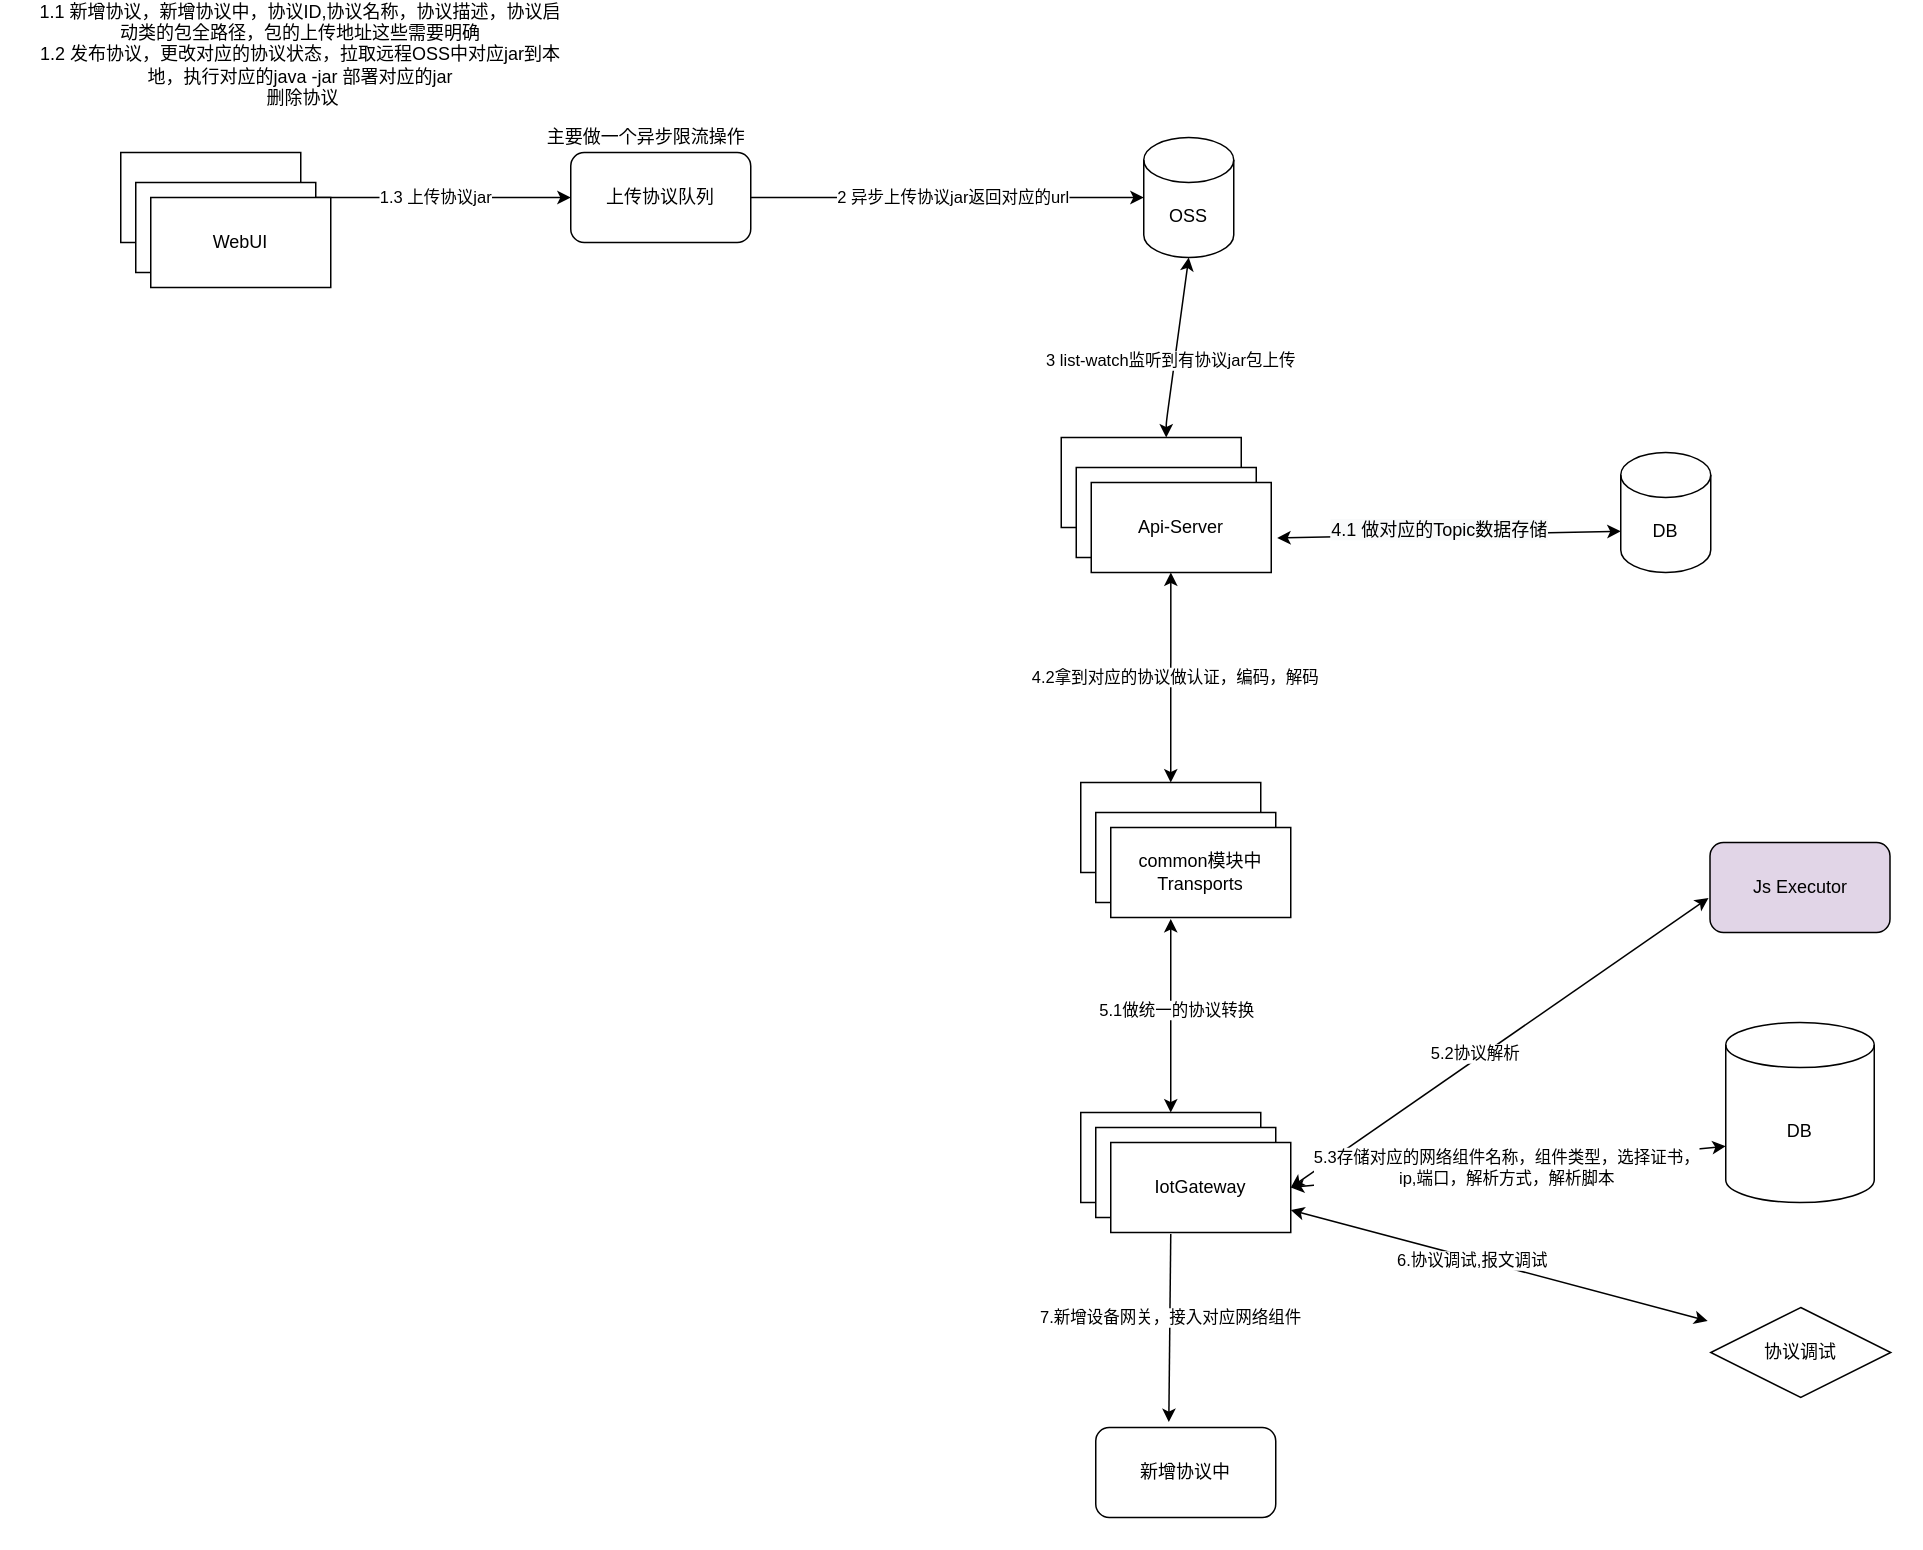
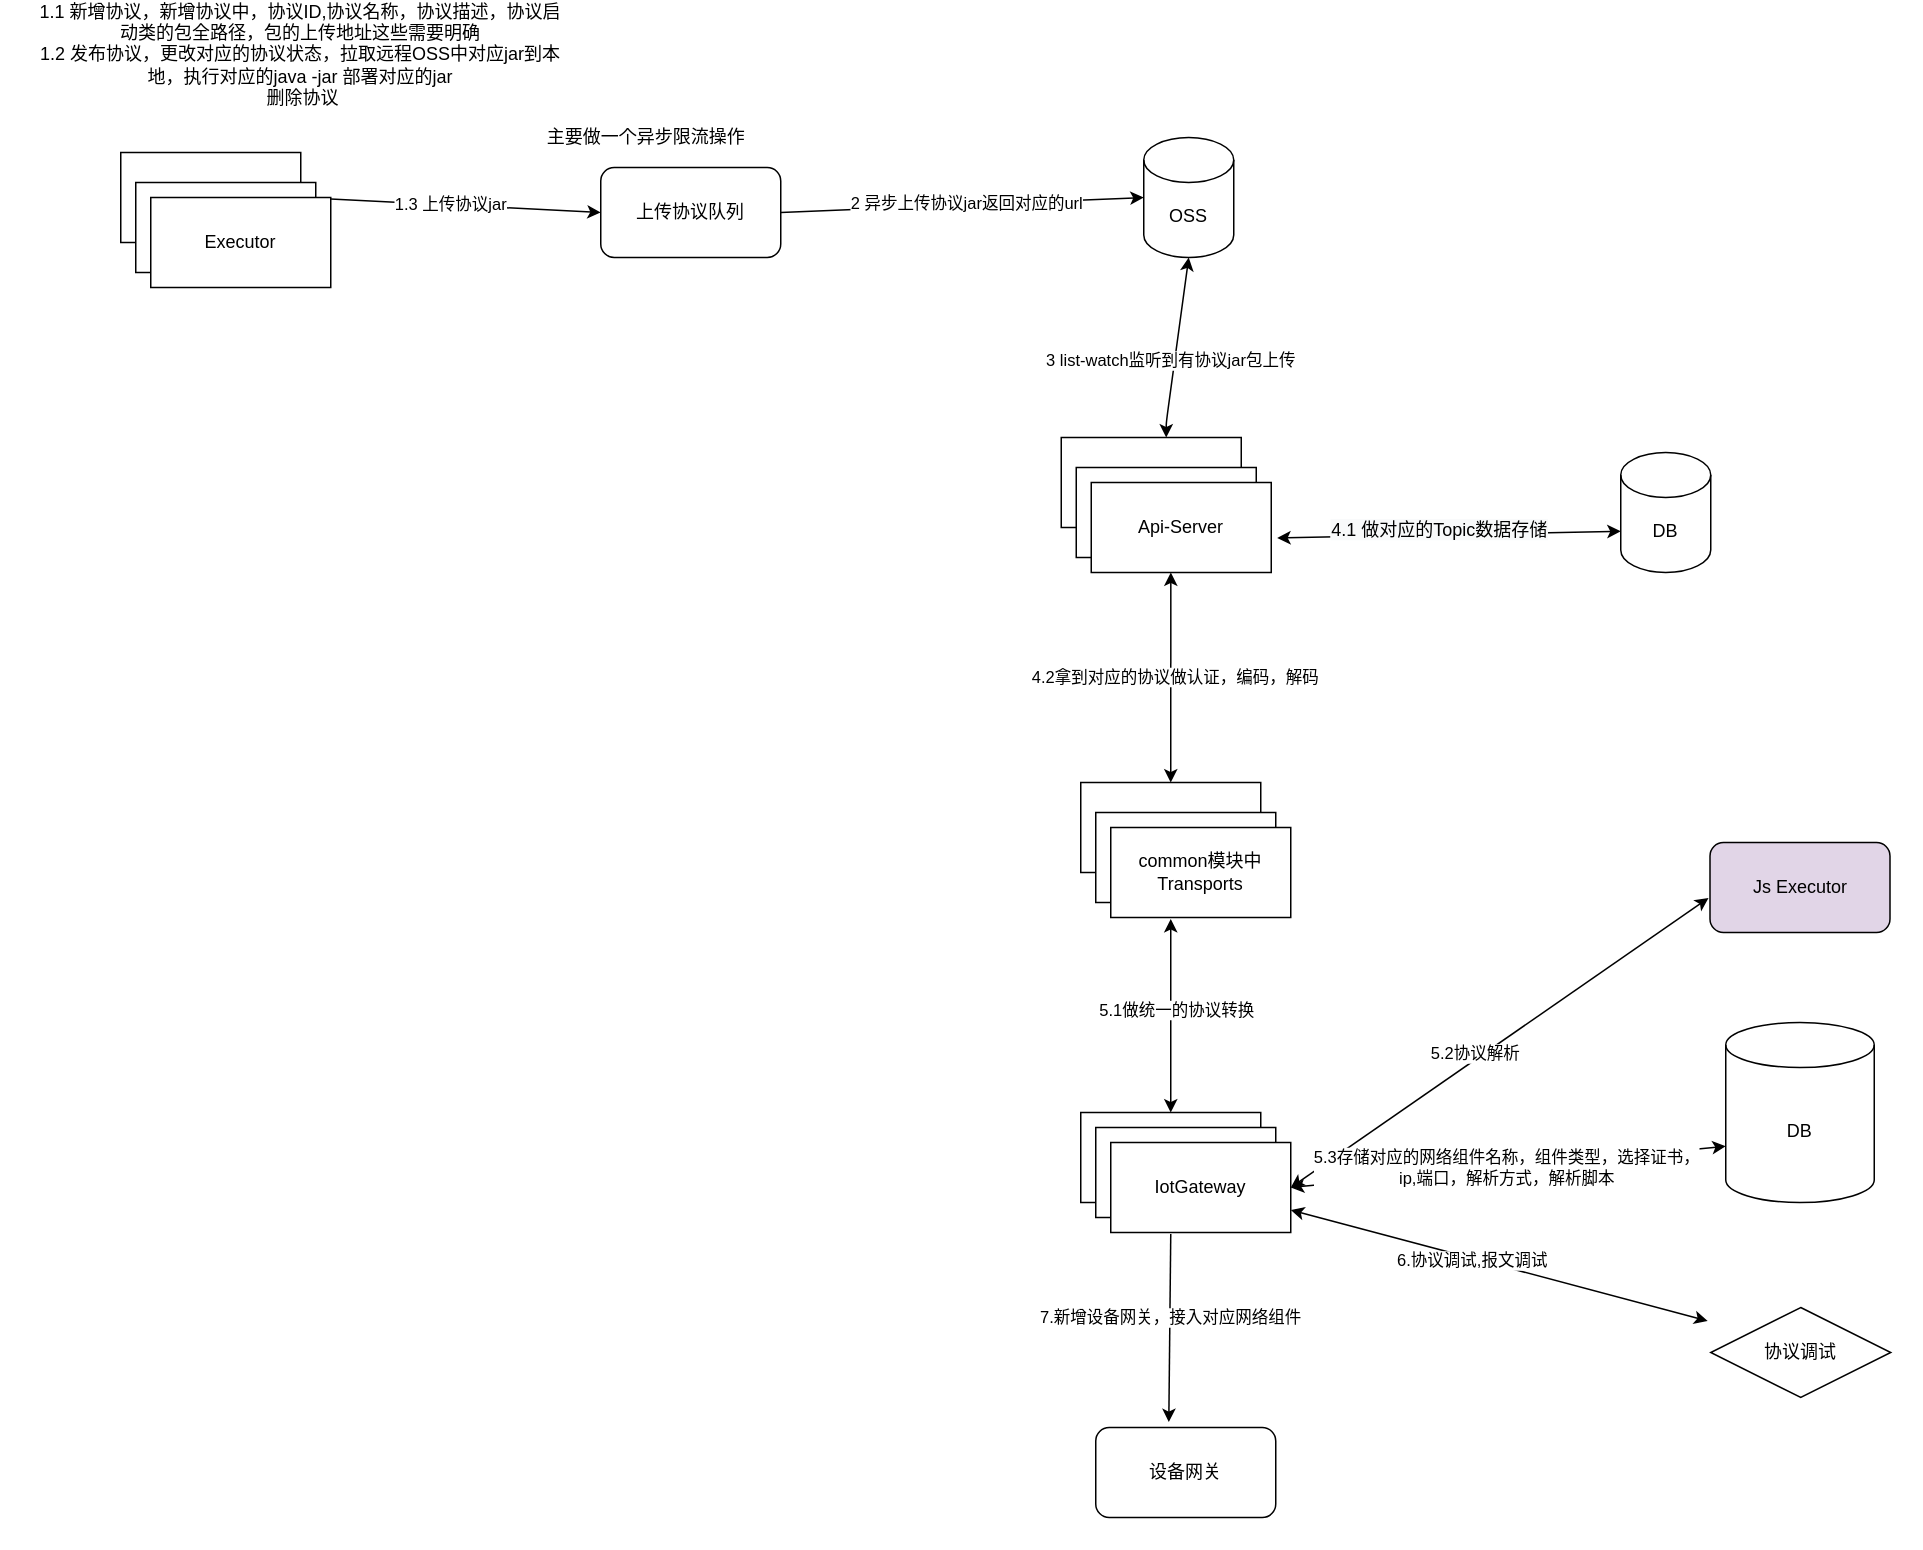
(661, 197) -> (691, 212)
(241, 242) -> (241, 242)
(1186, 1472) -> (1186, 1472)
